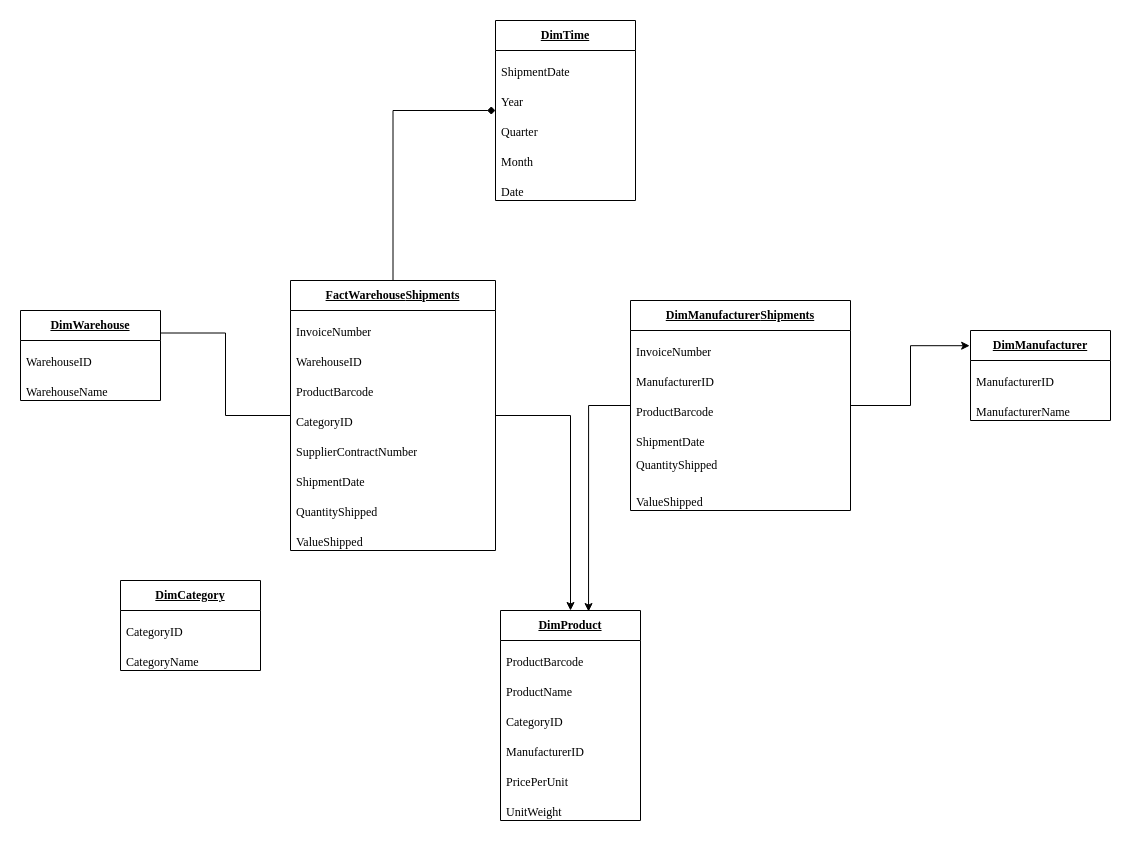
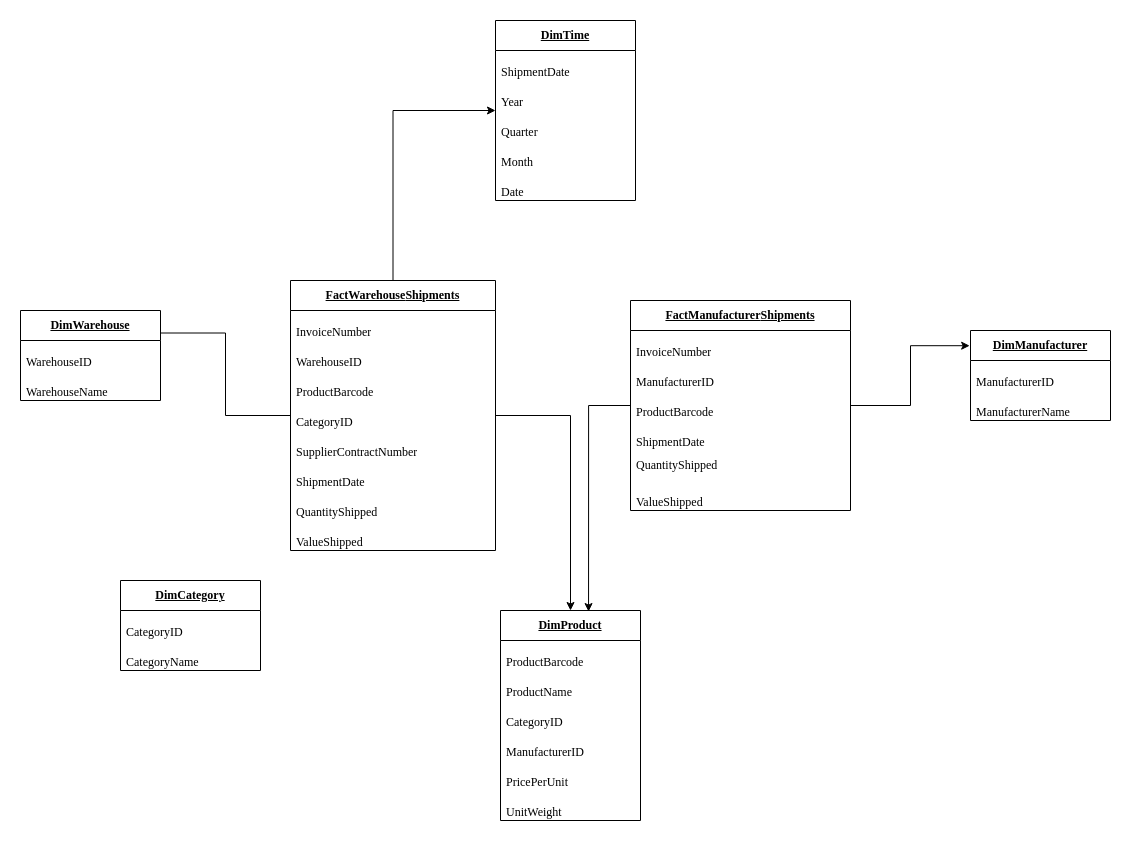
(487, 111) -> (487, 111)
(741, 316) -> (741, 316)
